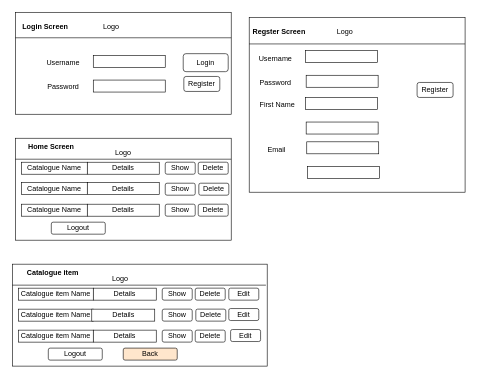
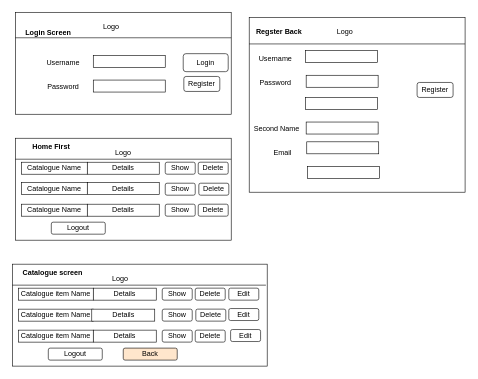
(45, 27) -> (48, 33)
(279, 32) -> (279, 32)
(278, 105) -> none
none -> (277, 129)
(51, 147) -> (51, 147)
(277, 150) -> (283, 153)
(53, 273) -> (53, 273)
